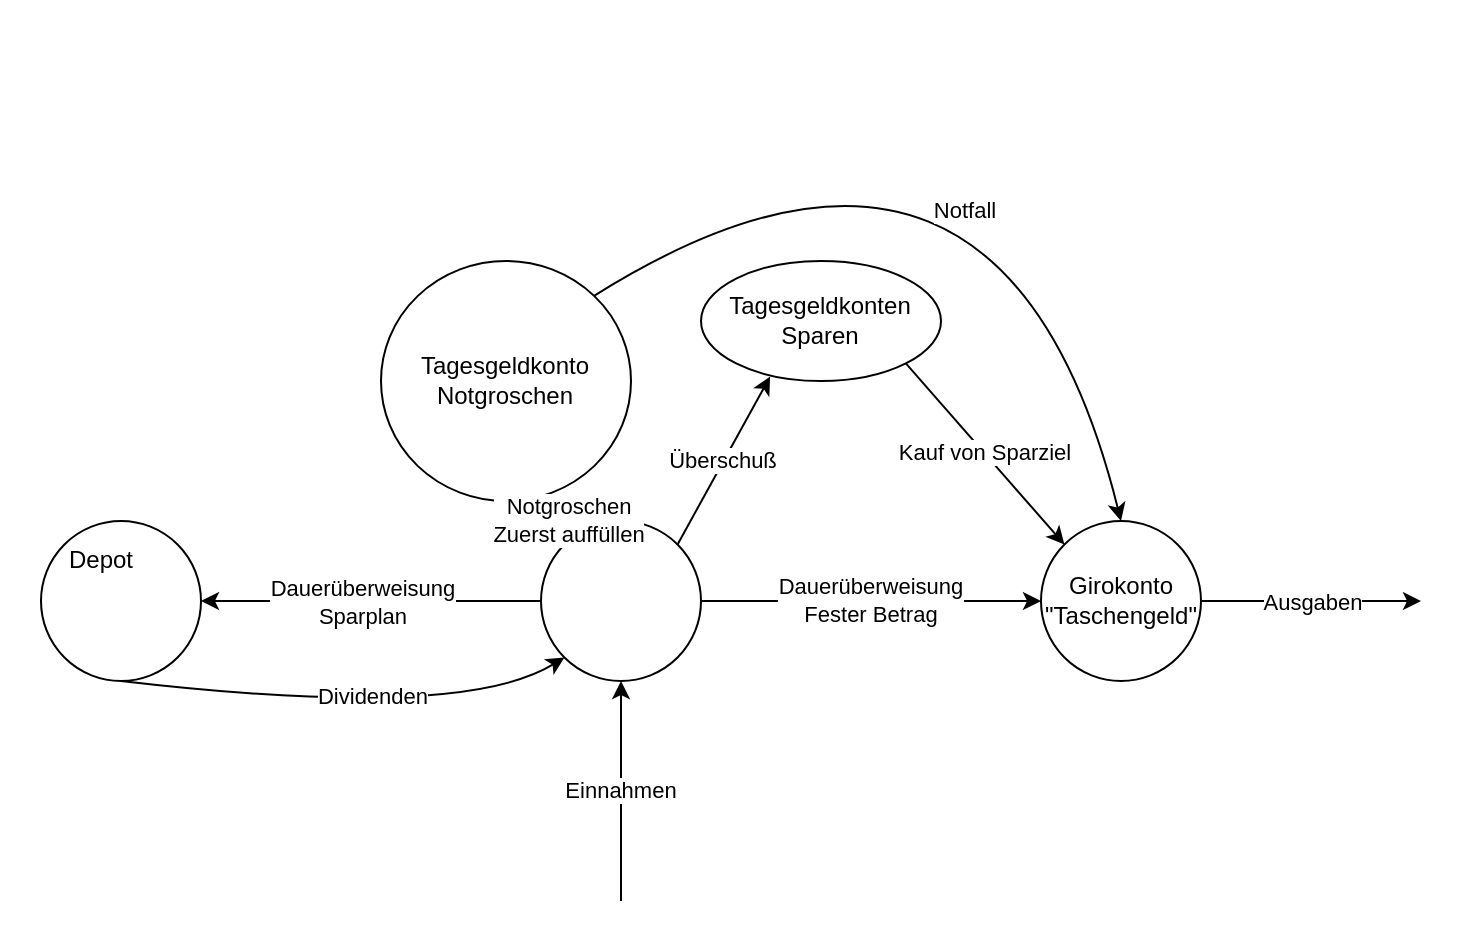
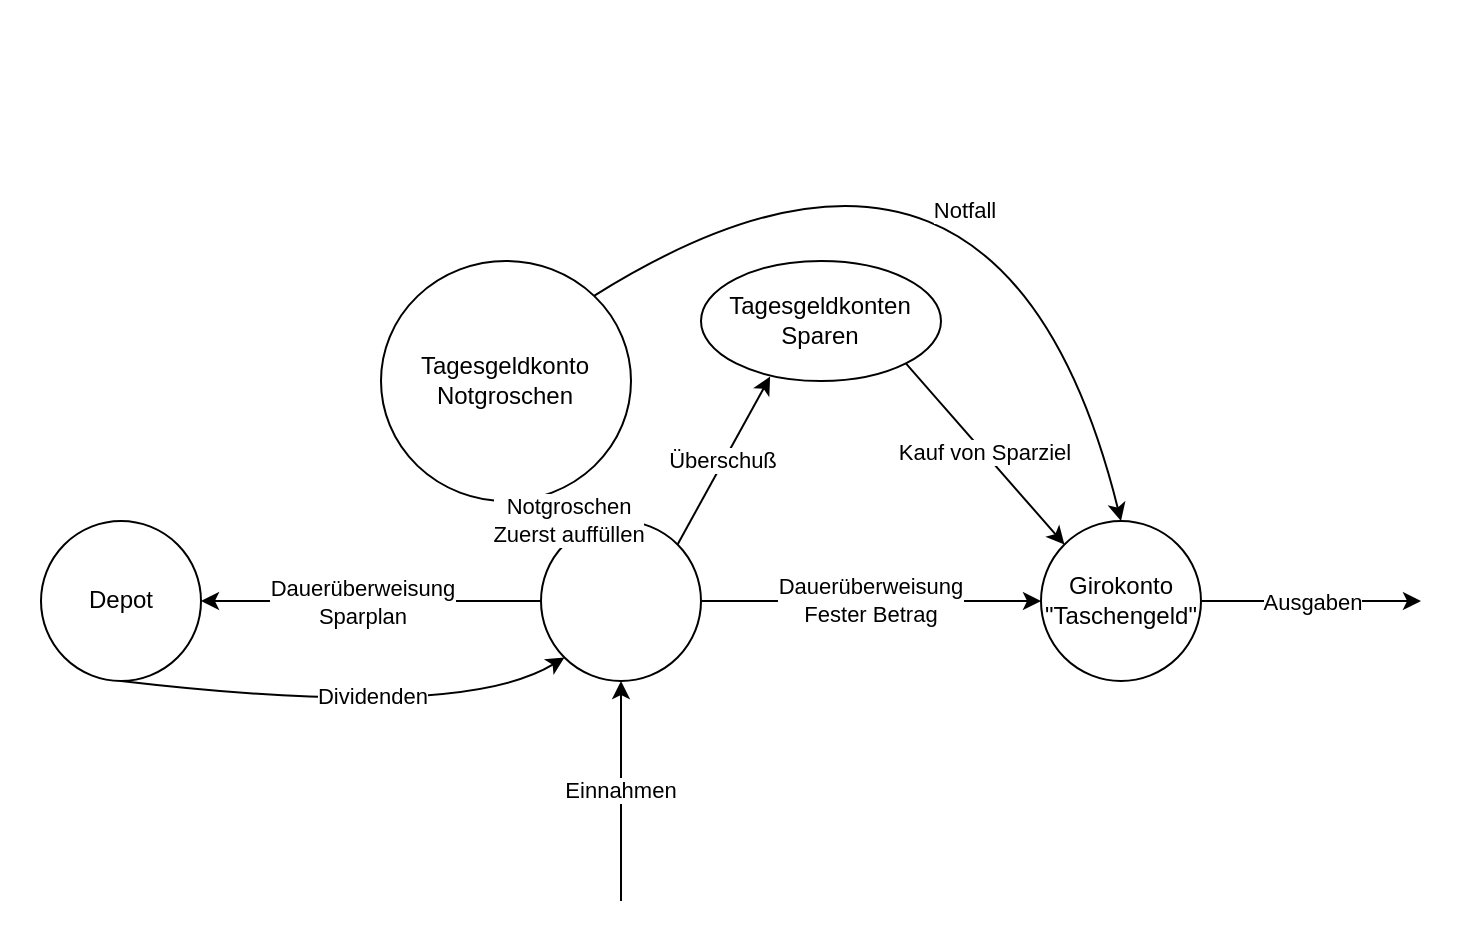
(101, 561) -> (121, 601)
